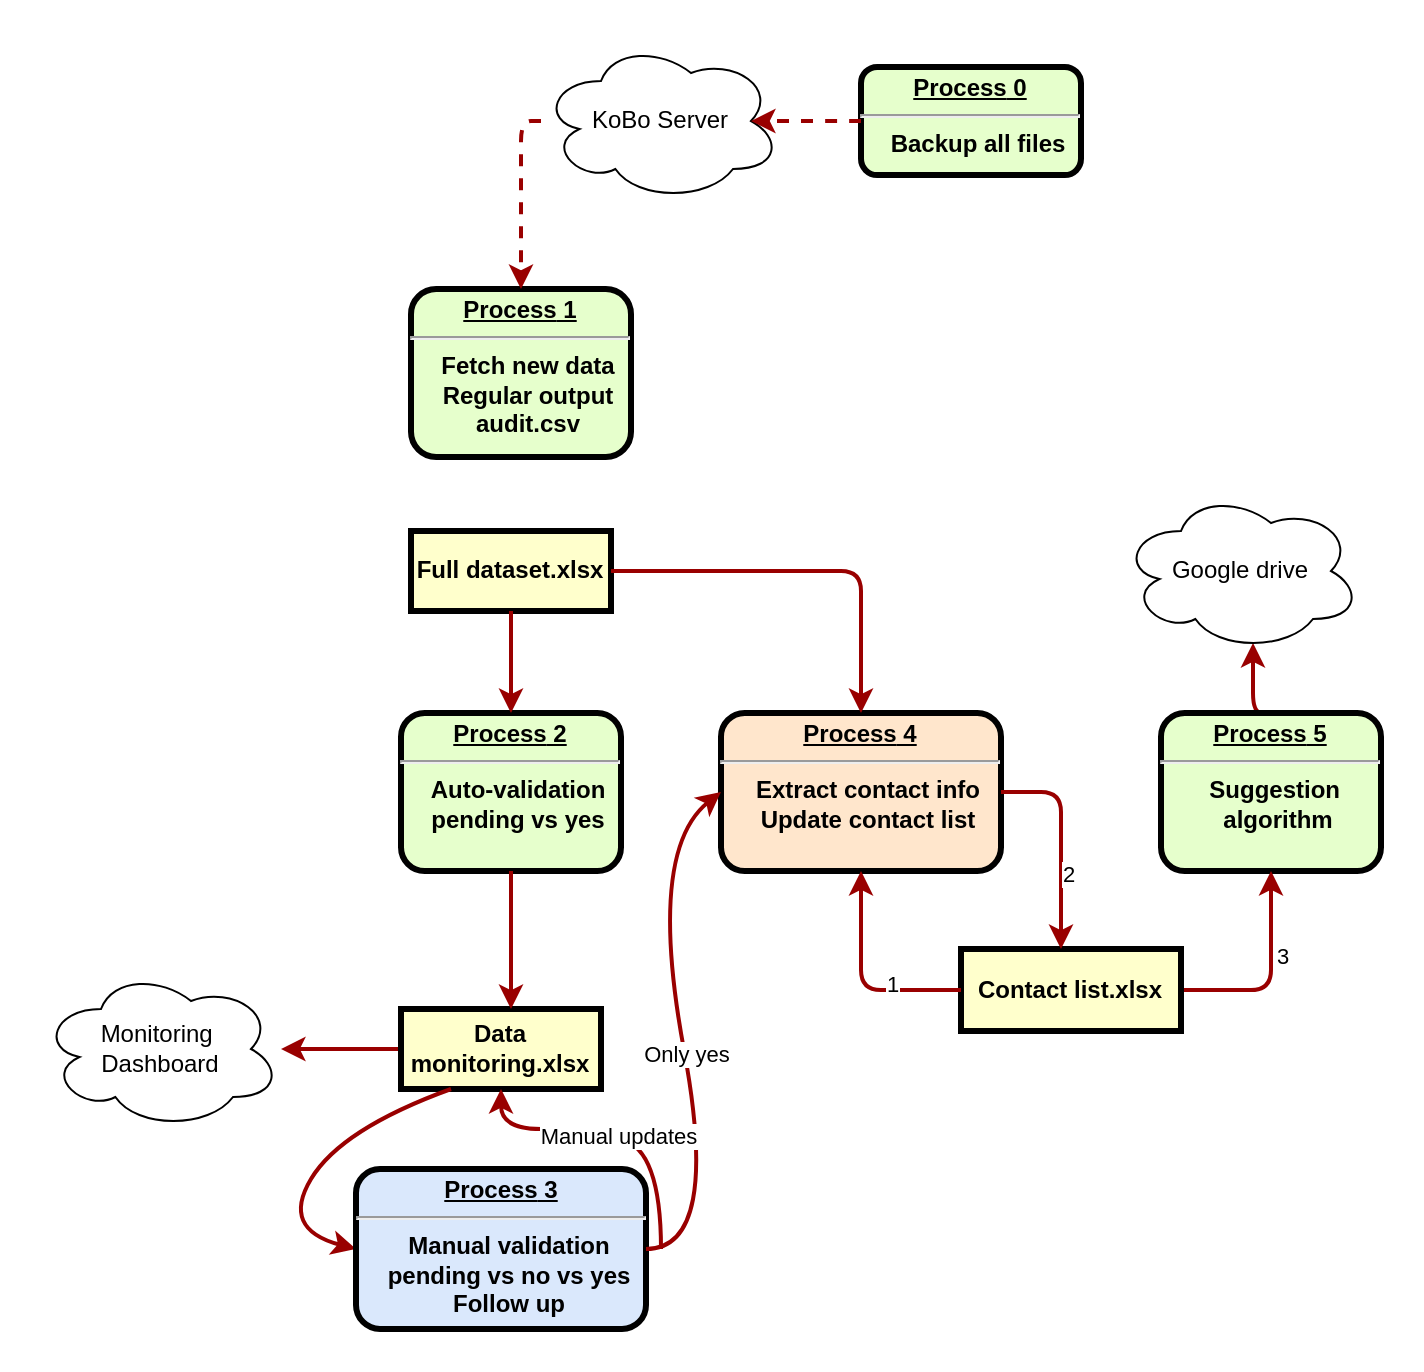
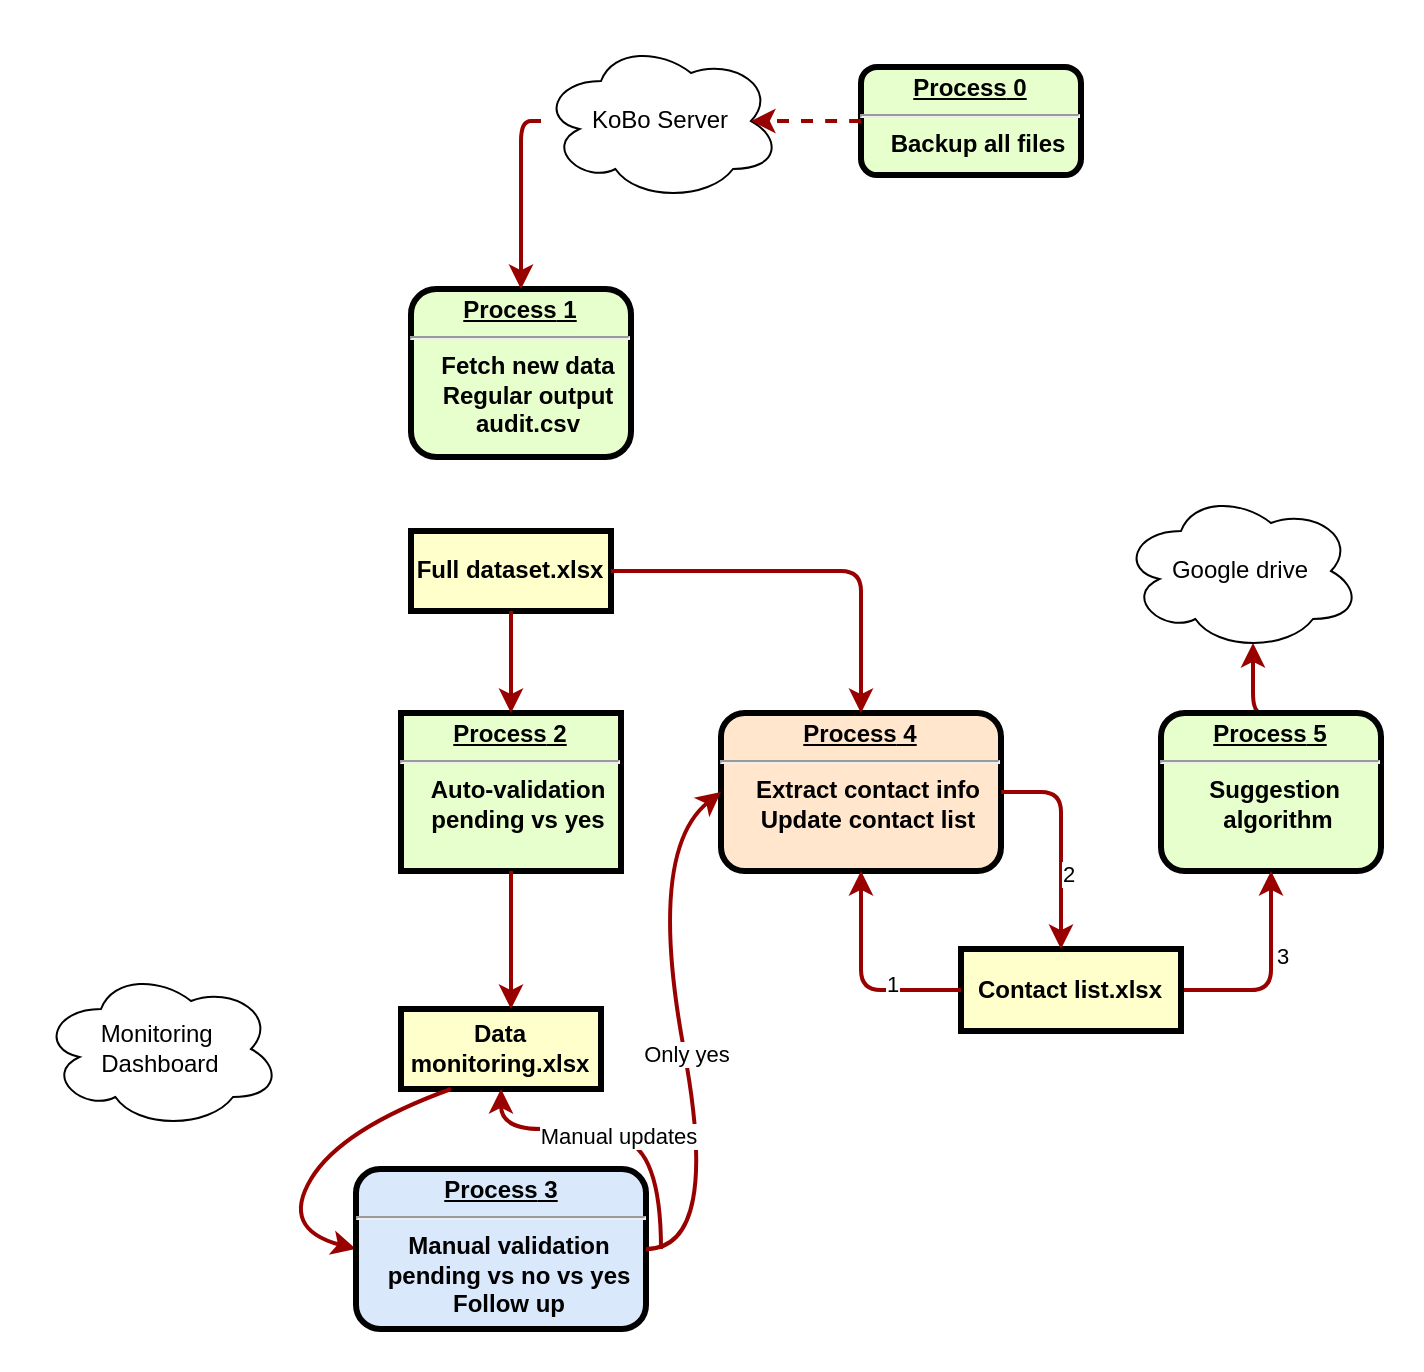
(521, 147) -> (521, 147)
(511, 792) -> (511, 792)
(349, 1049) -> none
